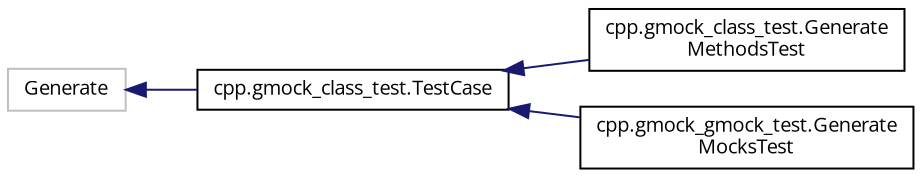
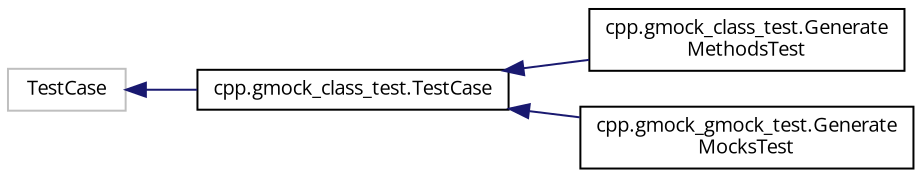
(67, 90) -> (67, 90)
